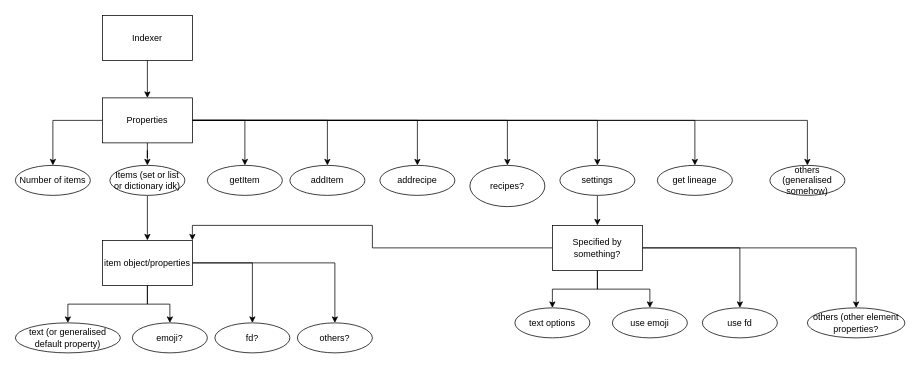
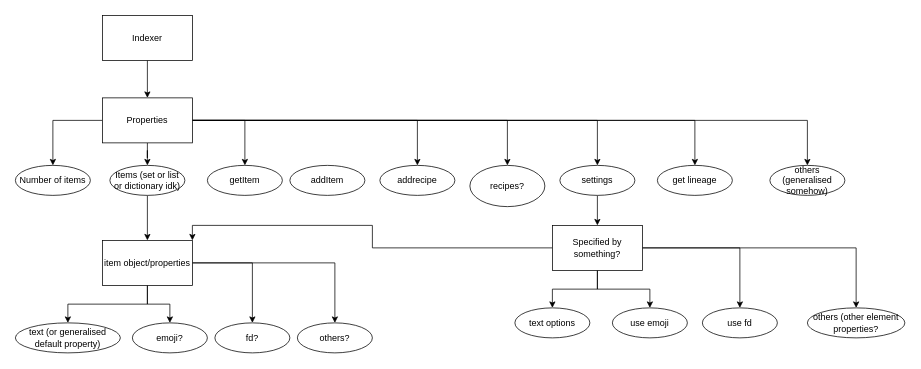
(327, 141) -> none
